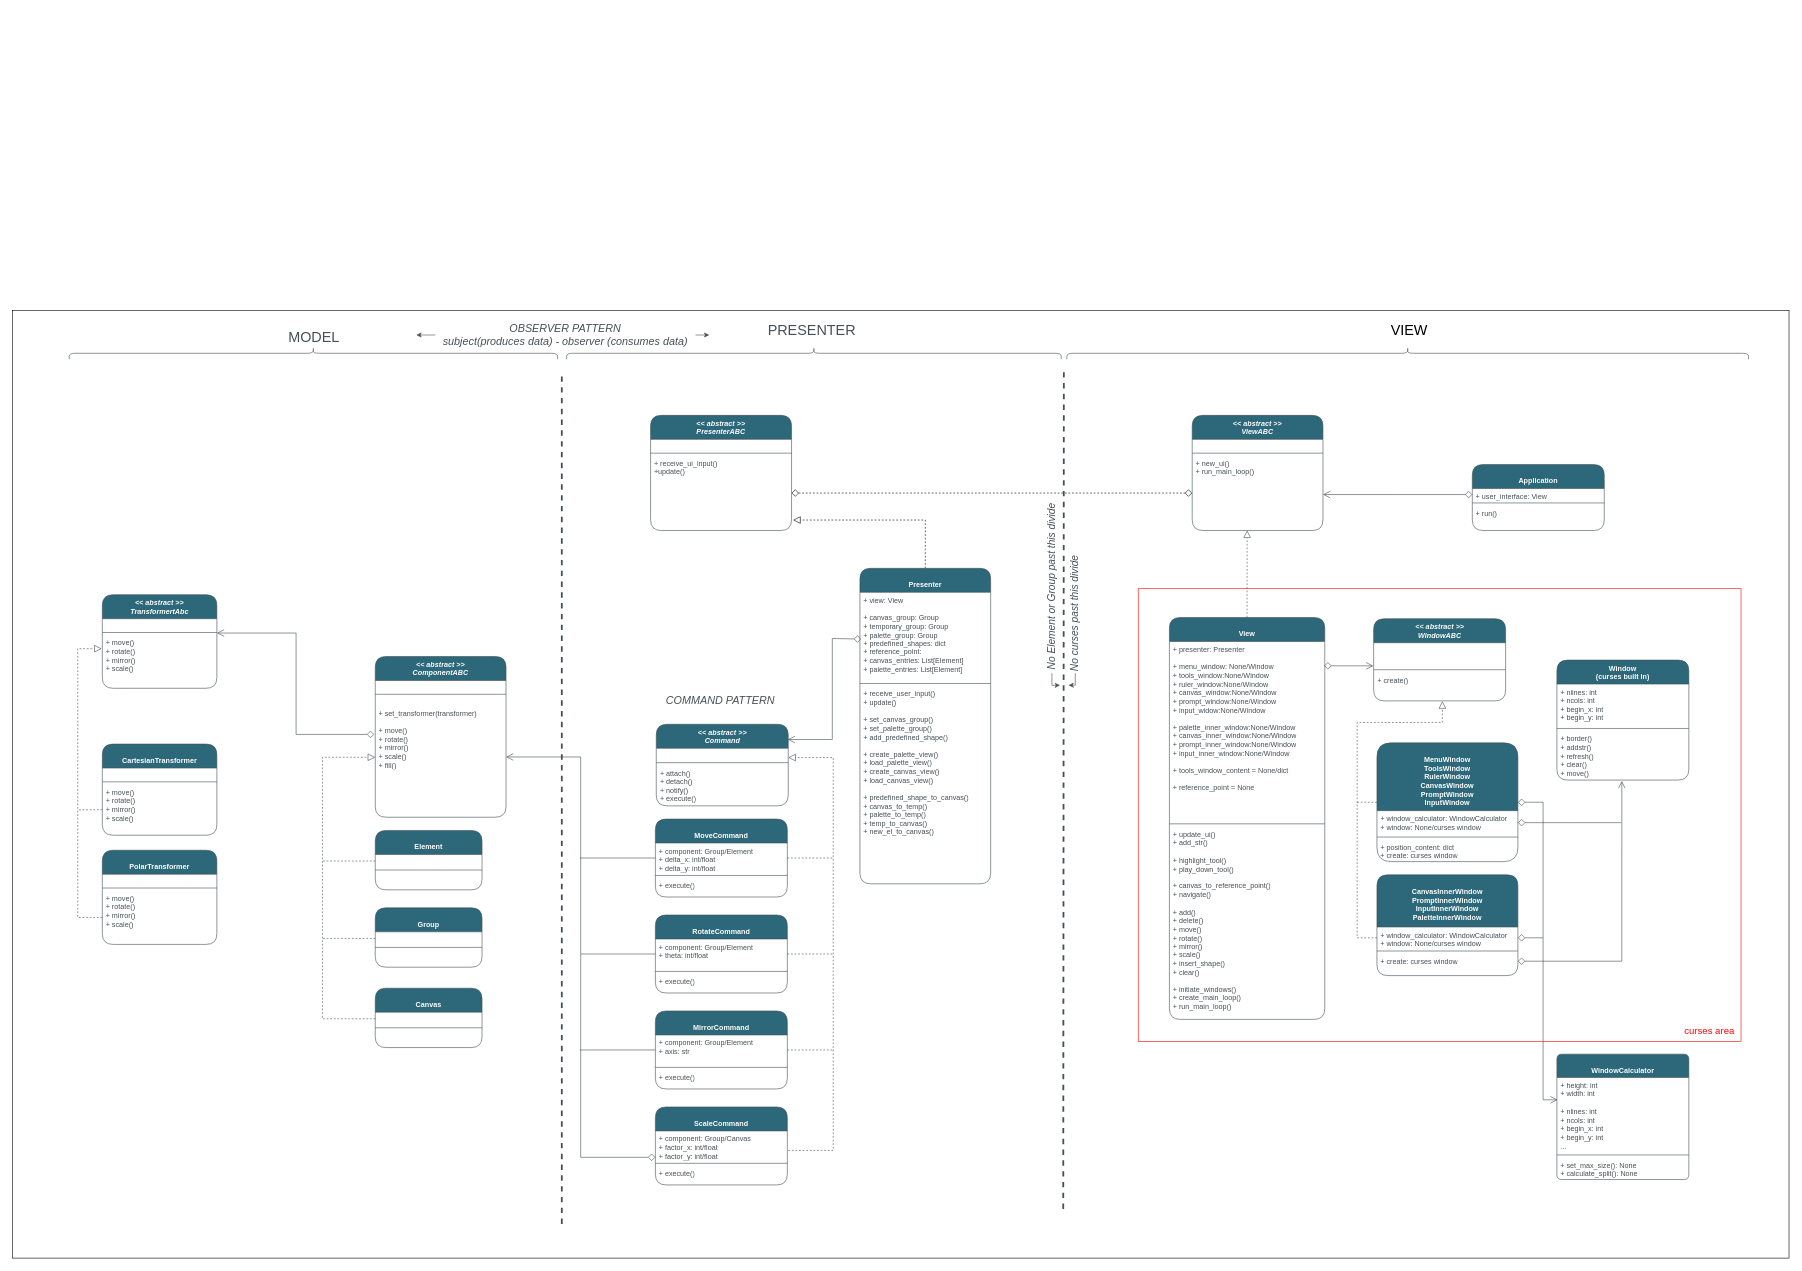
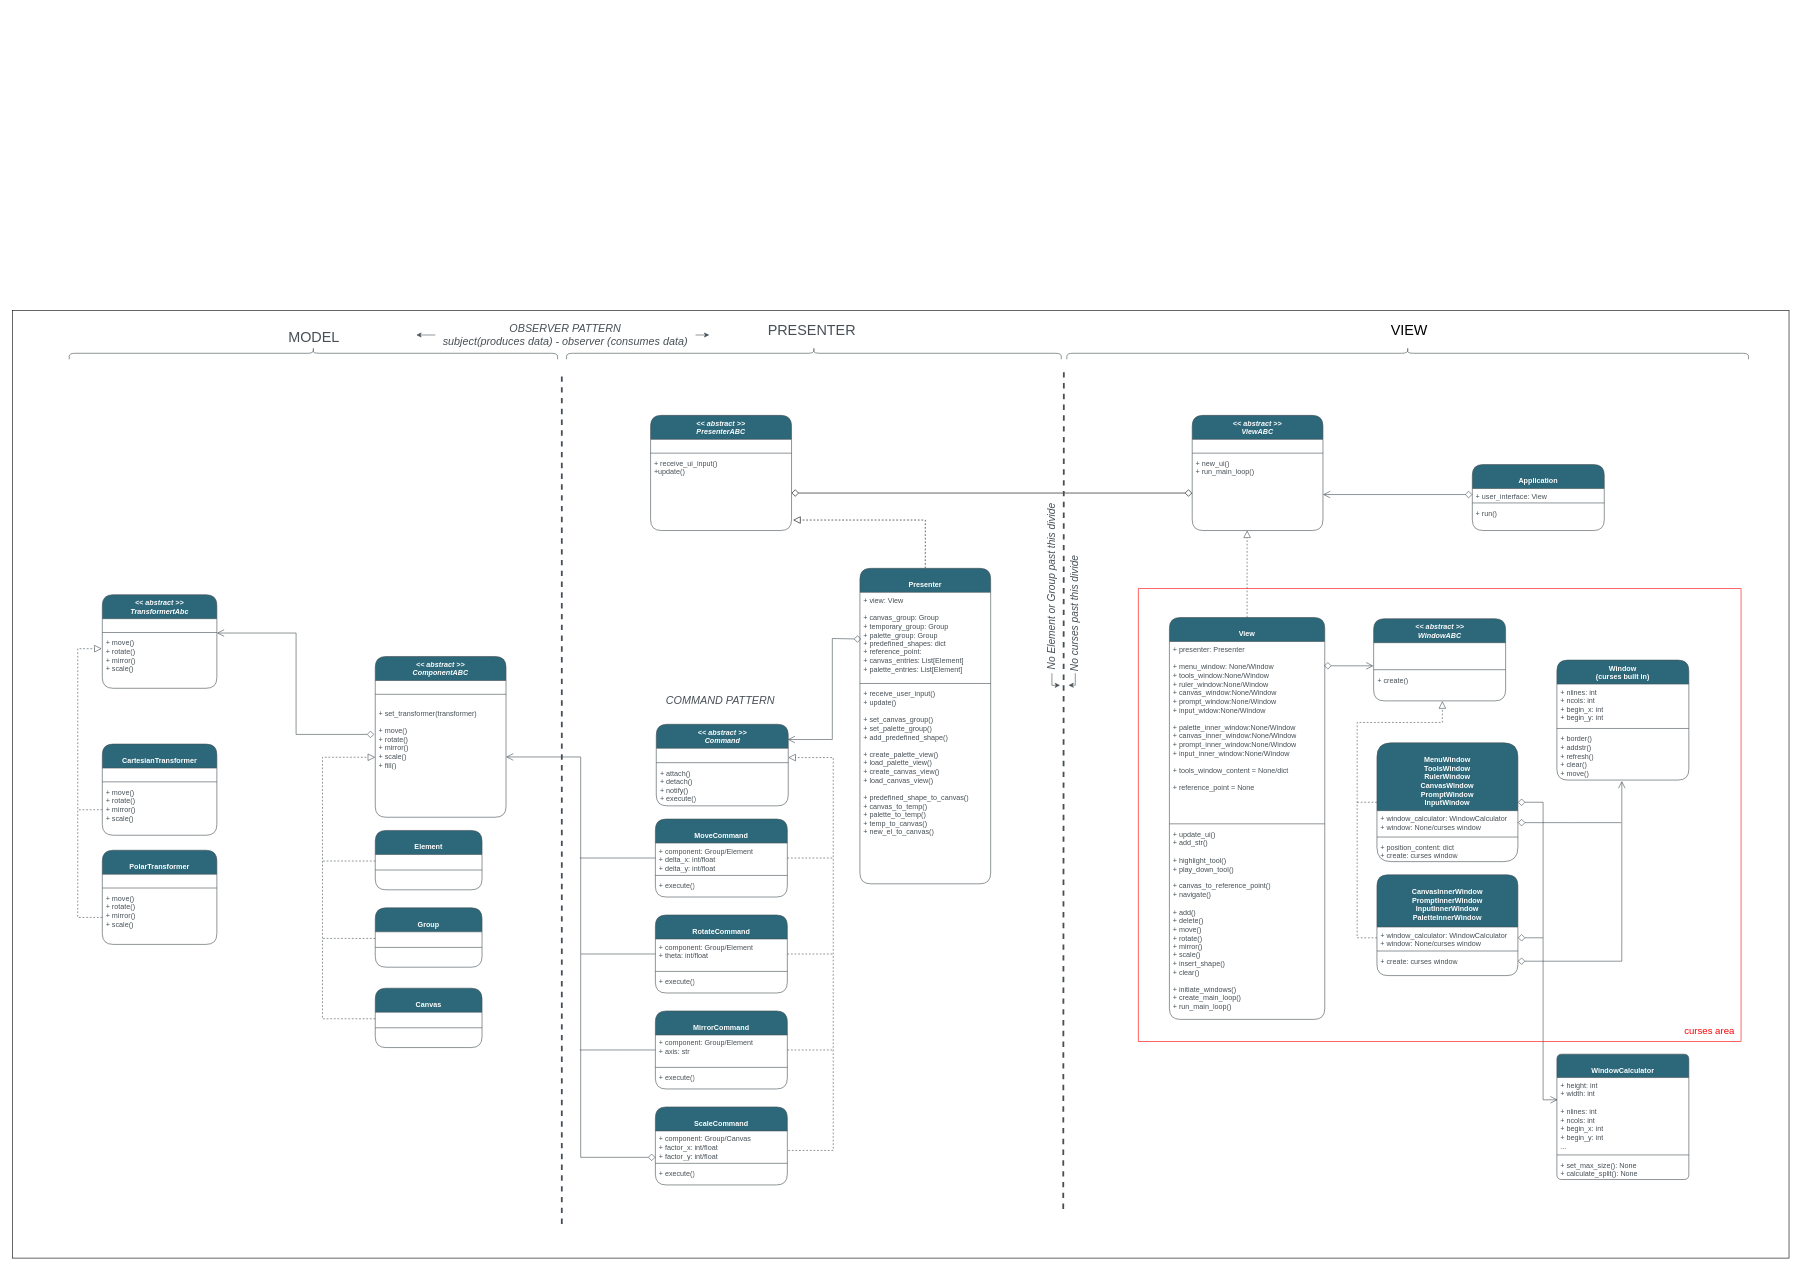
(992, 493) -> (992, 493)
